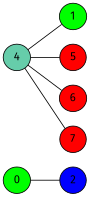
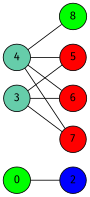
(73, 16) -> (73, 16)
none -> (17, 98)
